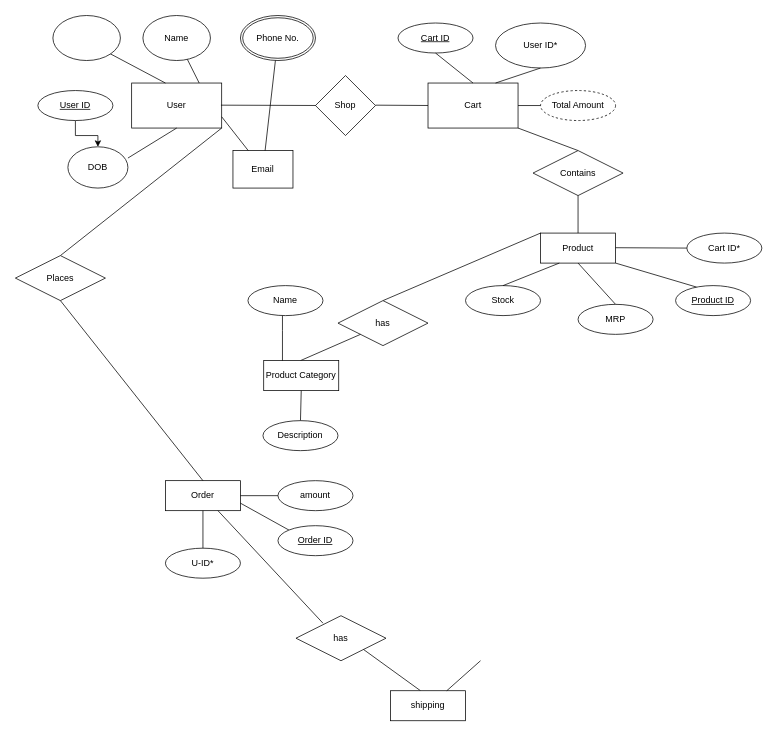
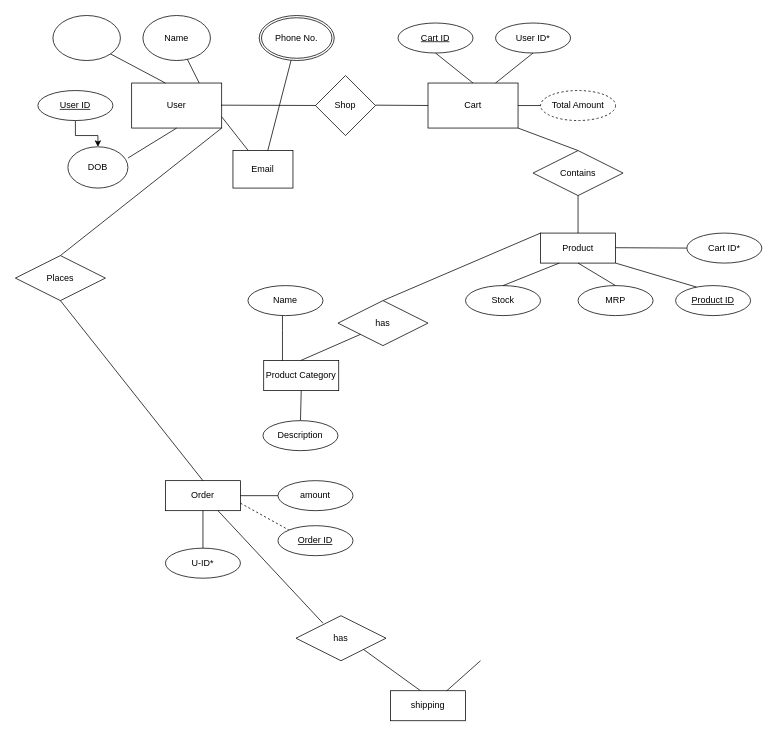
(278, 38) -> (297, 38)
(540, 45) -> (533, 38)
(615, 319) -> (615, 300)
(265, 517) -> (265, 517)
